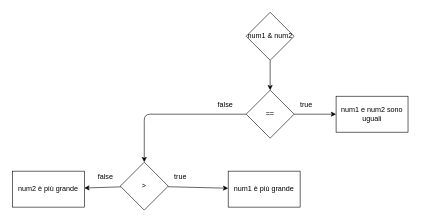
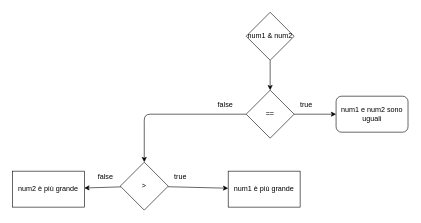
(372, 114) -> (372, 114)
